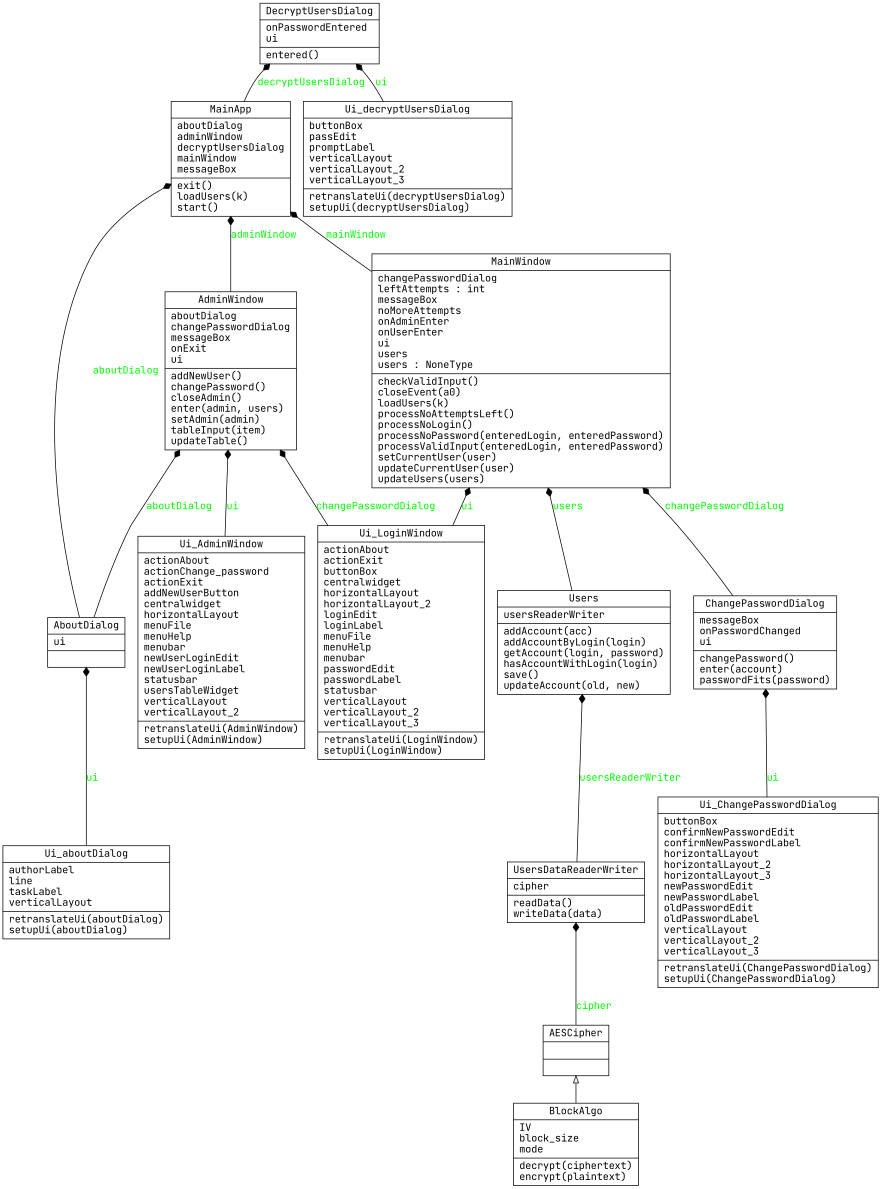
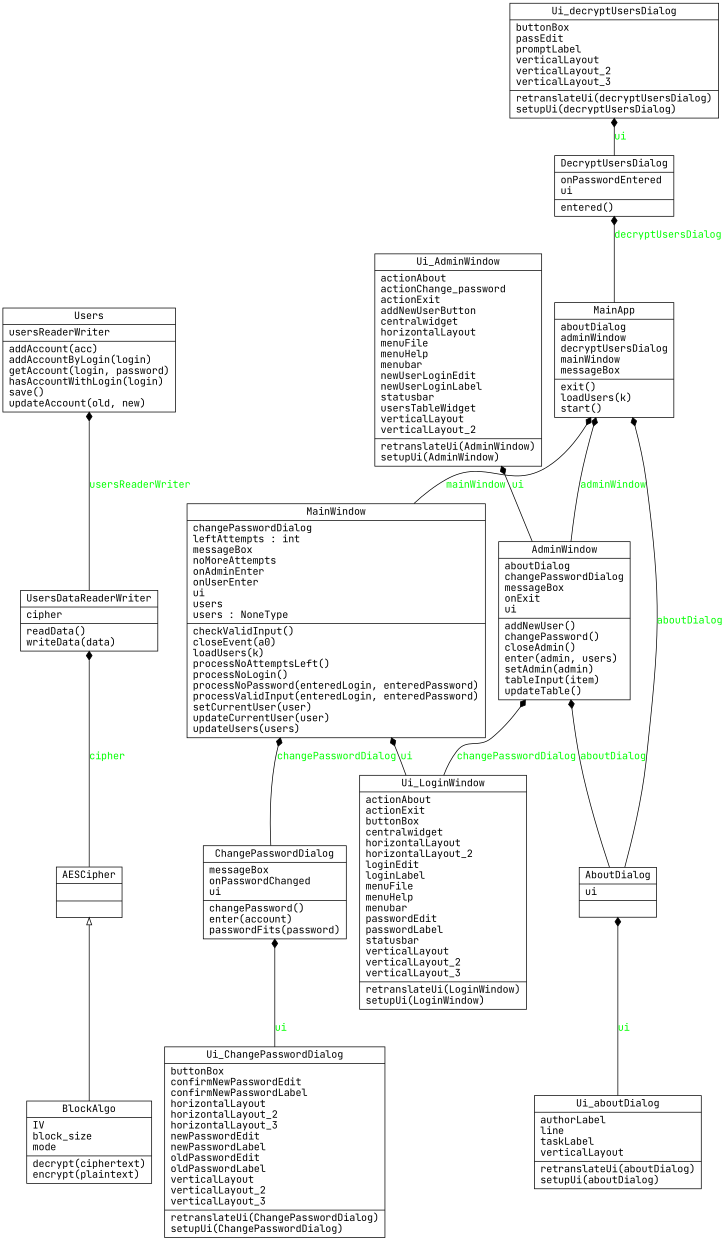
(374, 85) -> (614, 141)
(226, 498) -> (519, 508)
(561, 543) -> none
